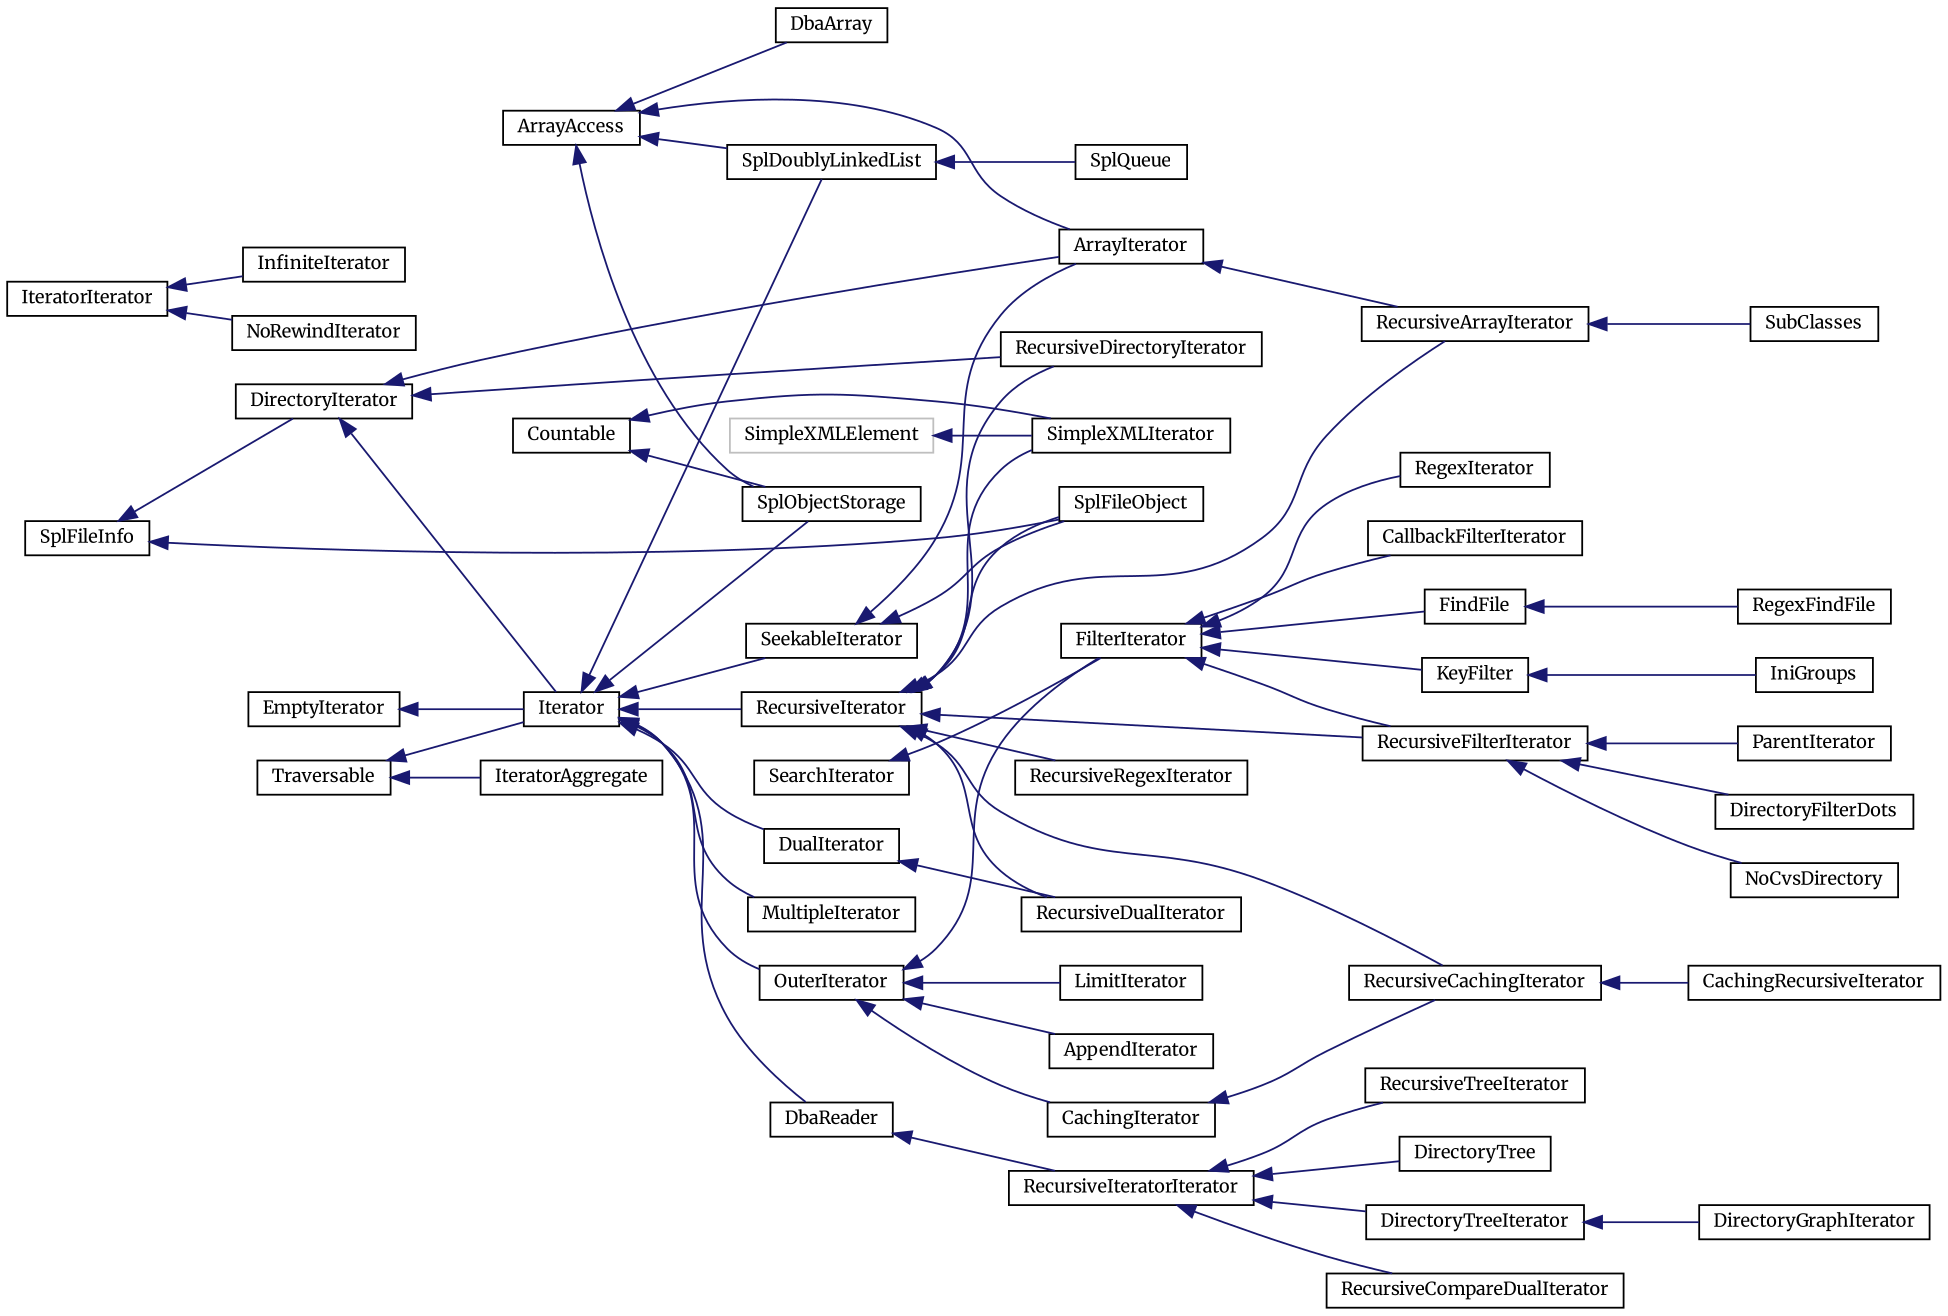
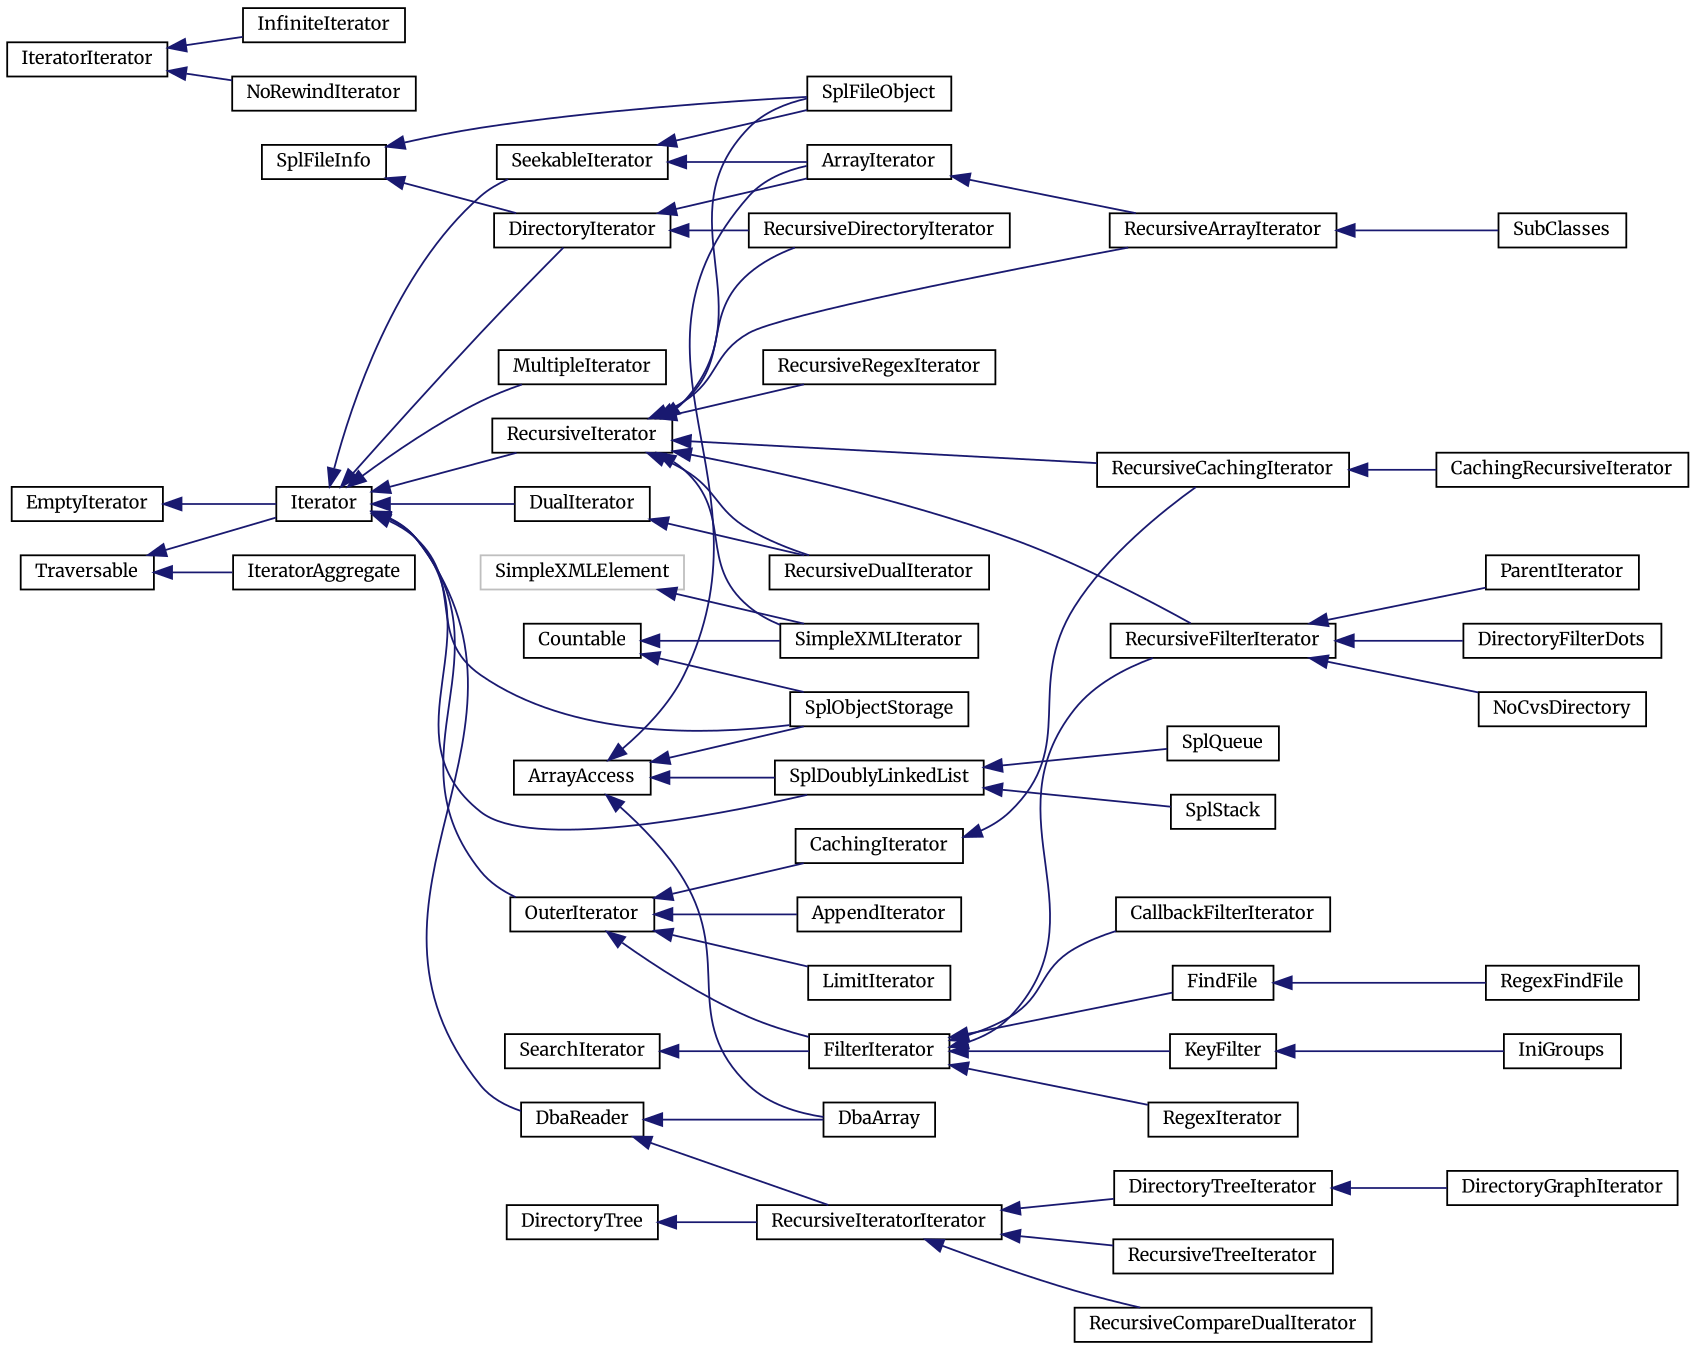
(459, 569) -> (457, 359)
none -> (1223, 812)
none -> (743, 1120)
(1336, 1168) -> (716, 1222)
